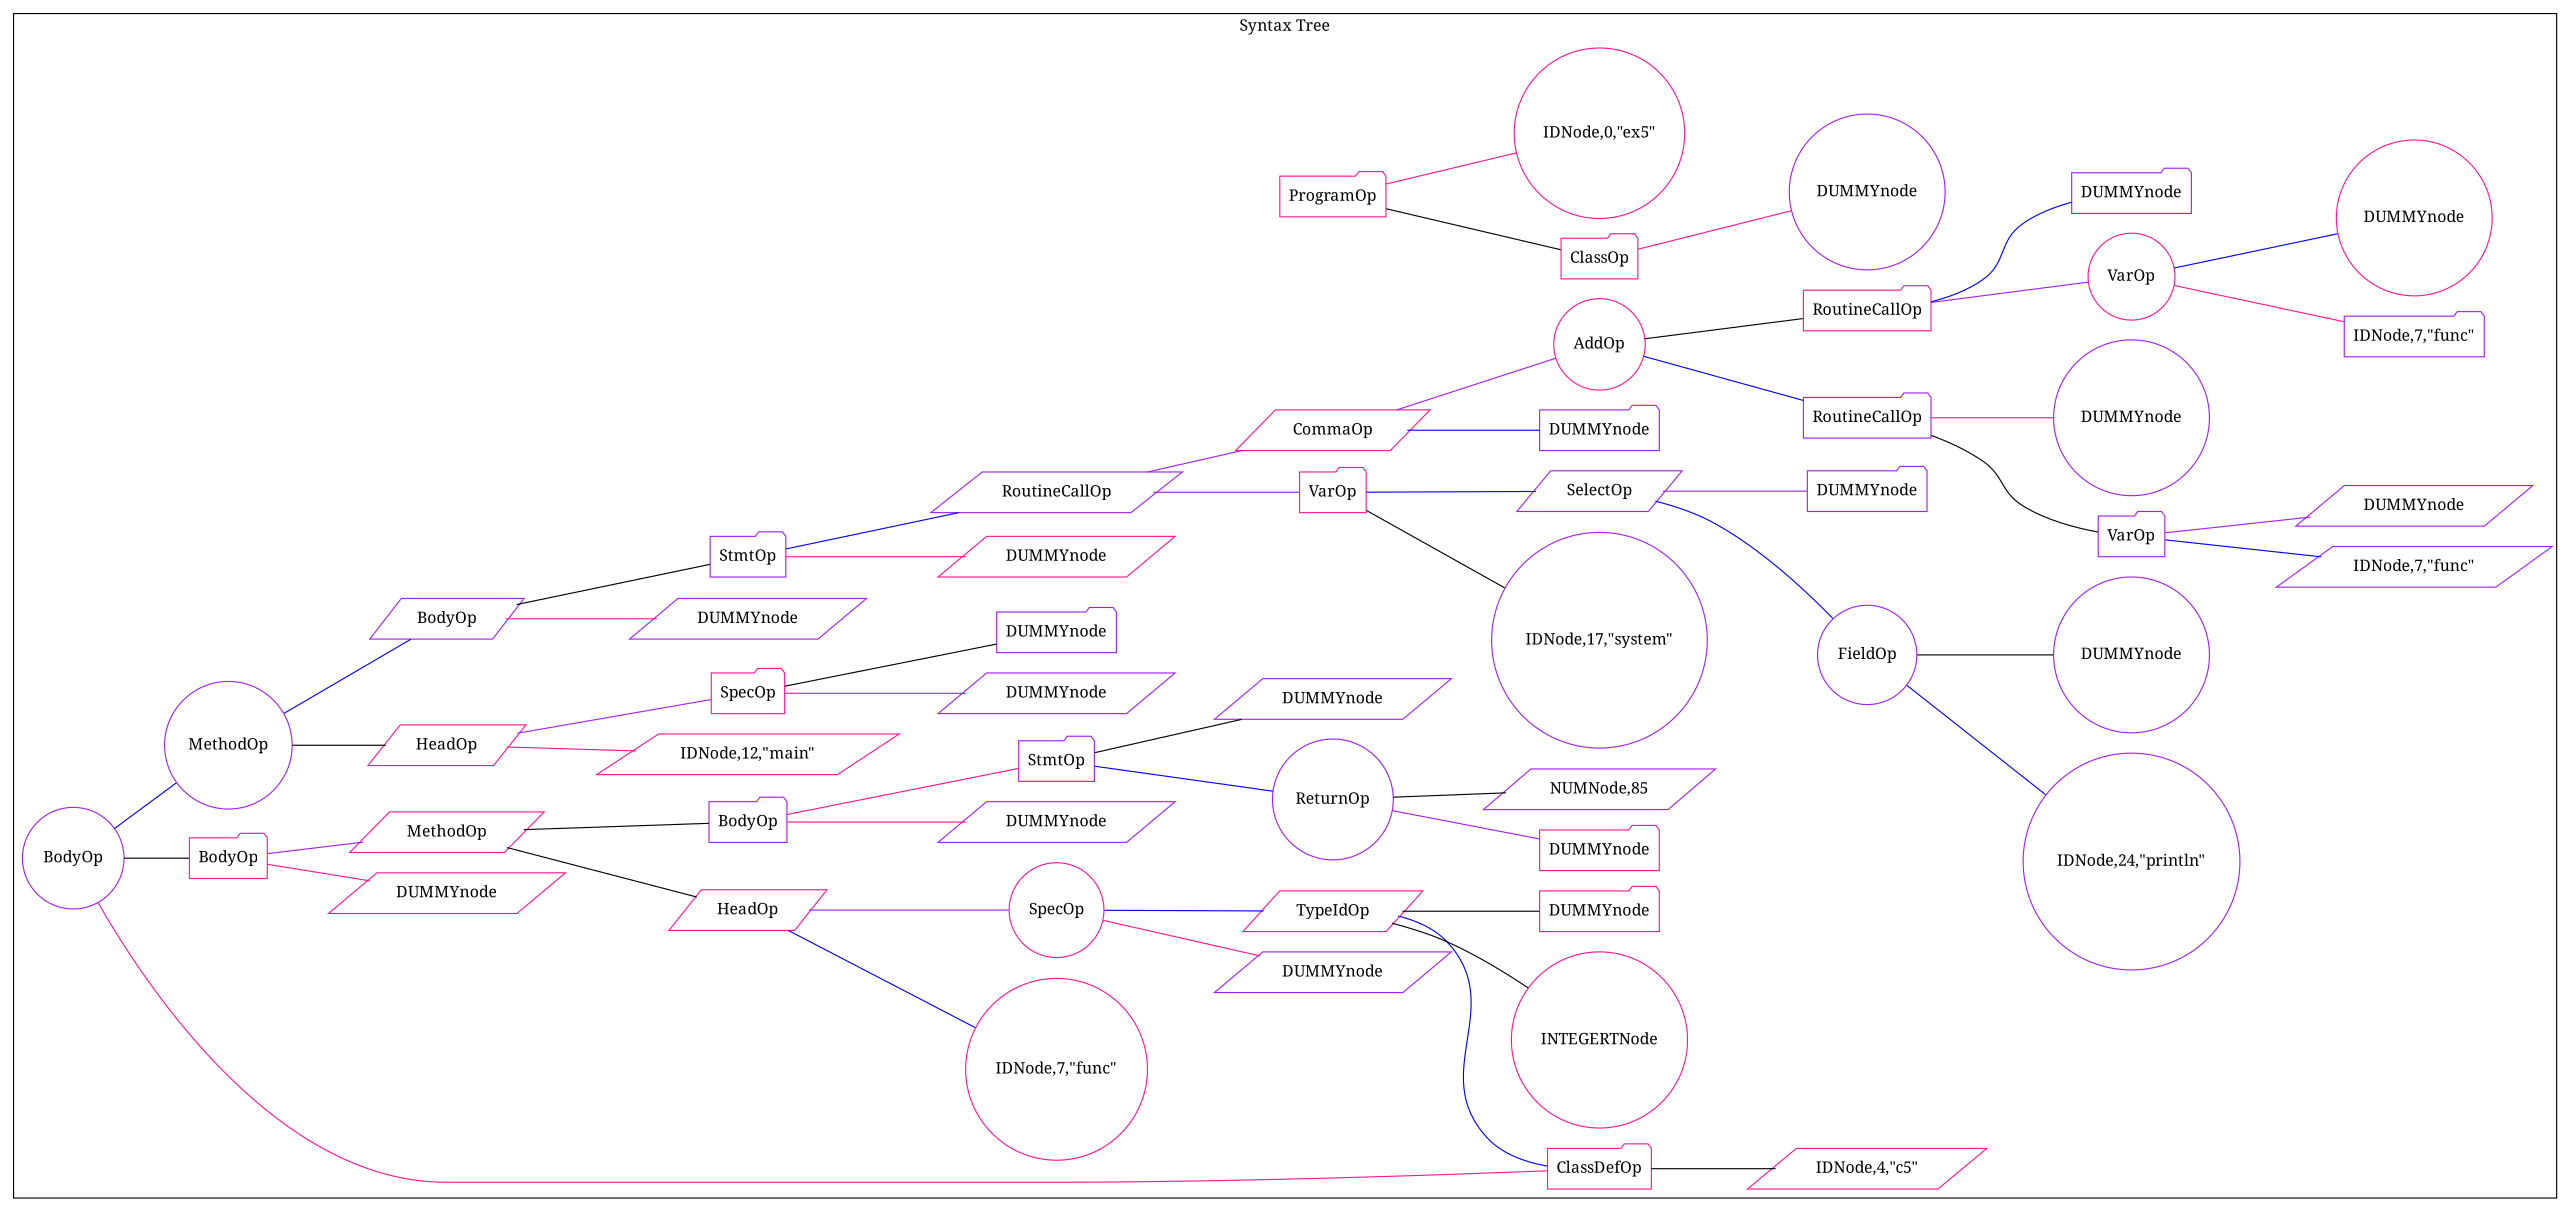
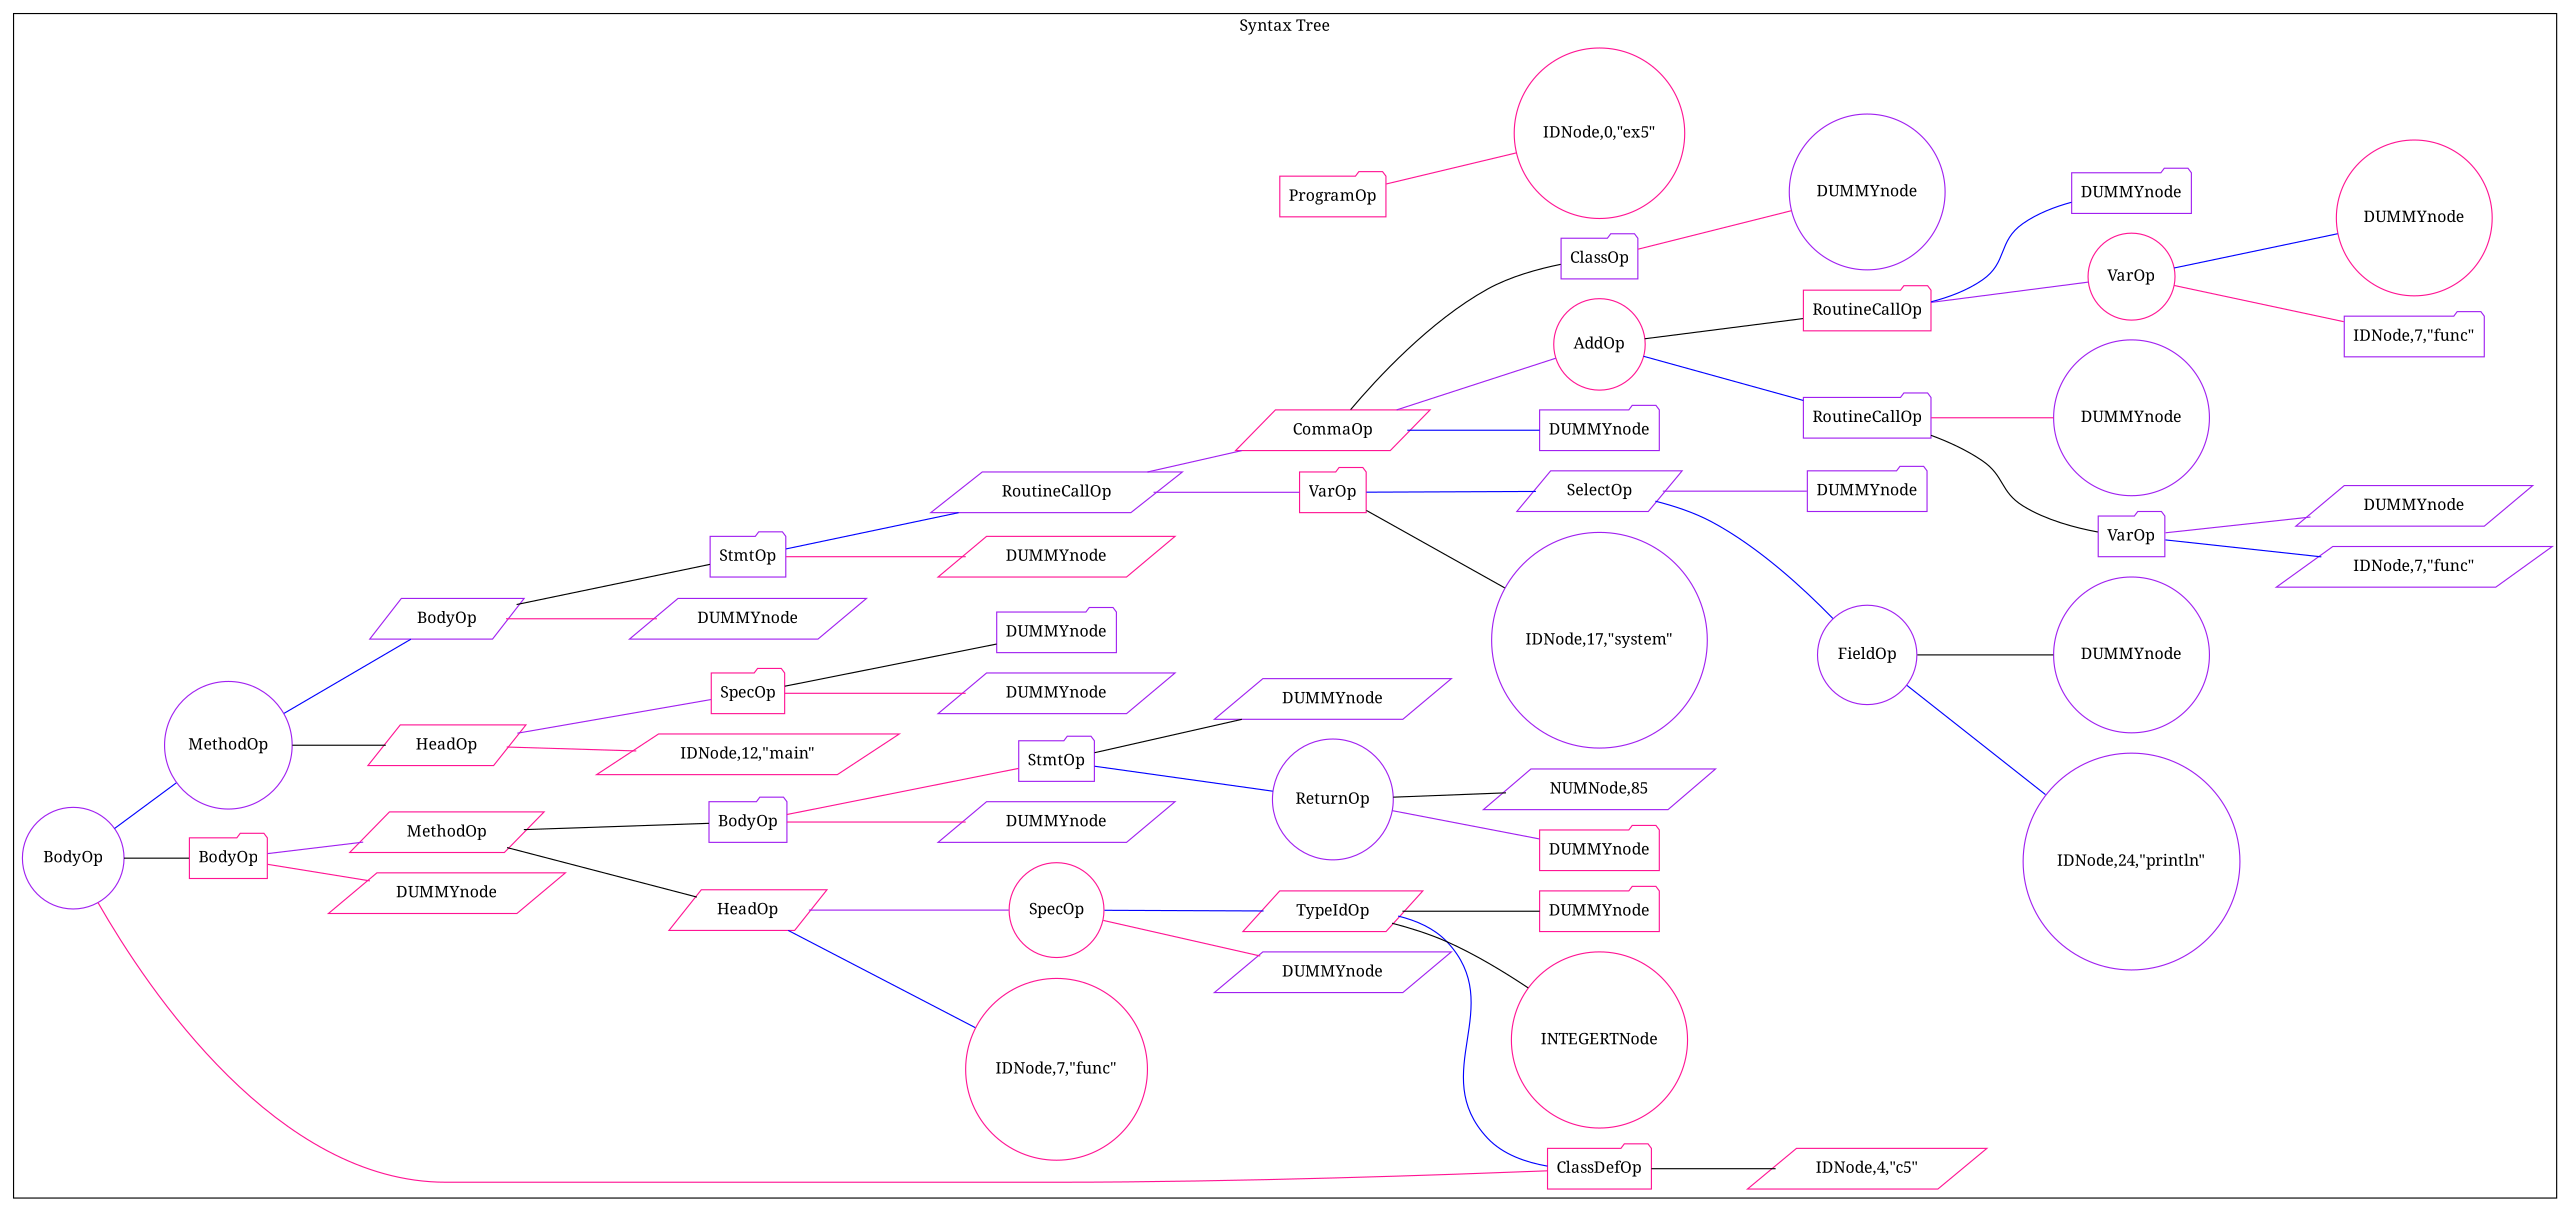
(1473, 229) -> (1444, 319)
(1599, 259) -> (1599, 259)
